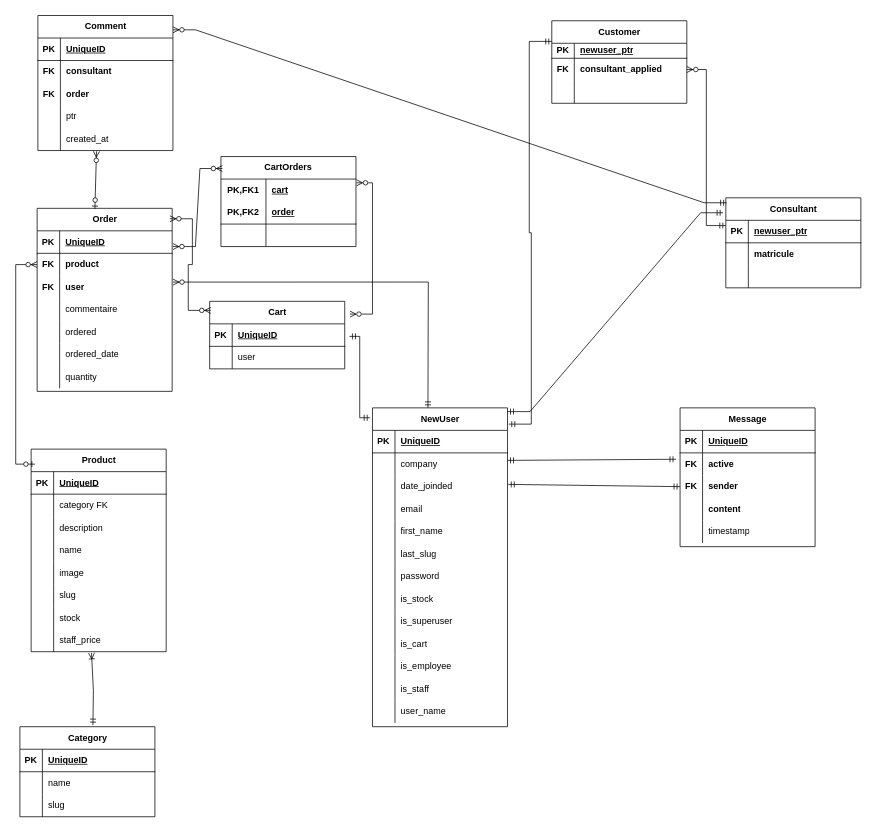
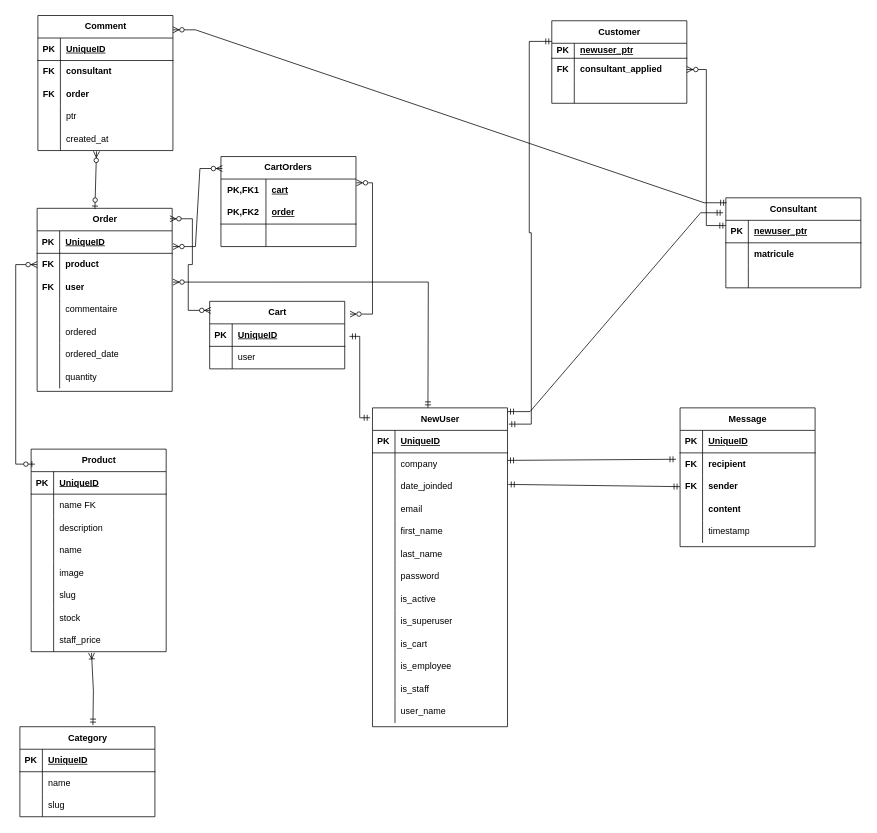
(722, 464) -> (729, 464)
(86, 505) -> (76, 505)
(421, 554) -> (422, 554)
(420, 599) -> (421, 599)
